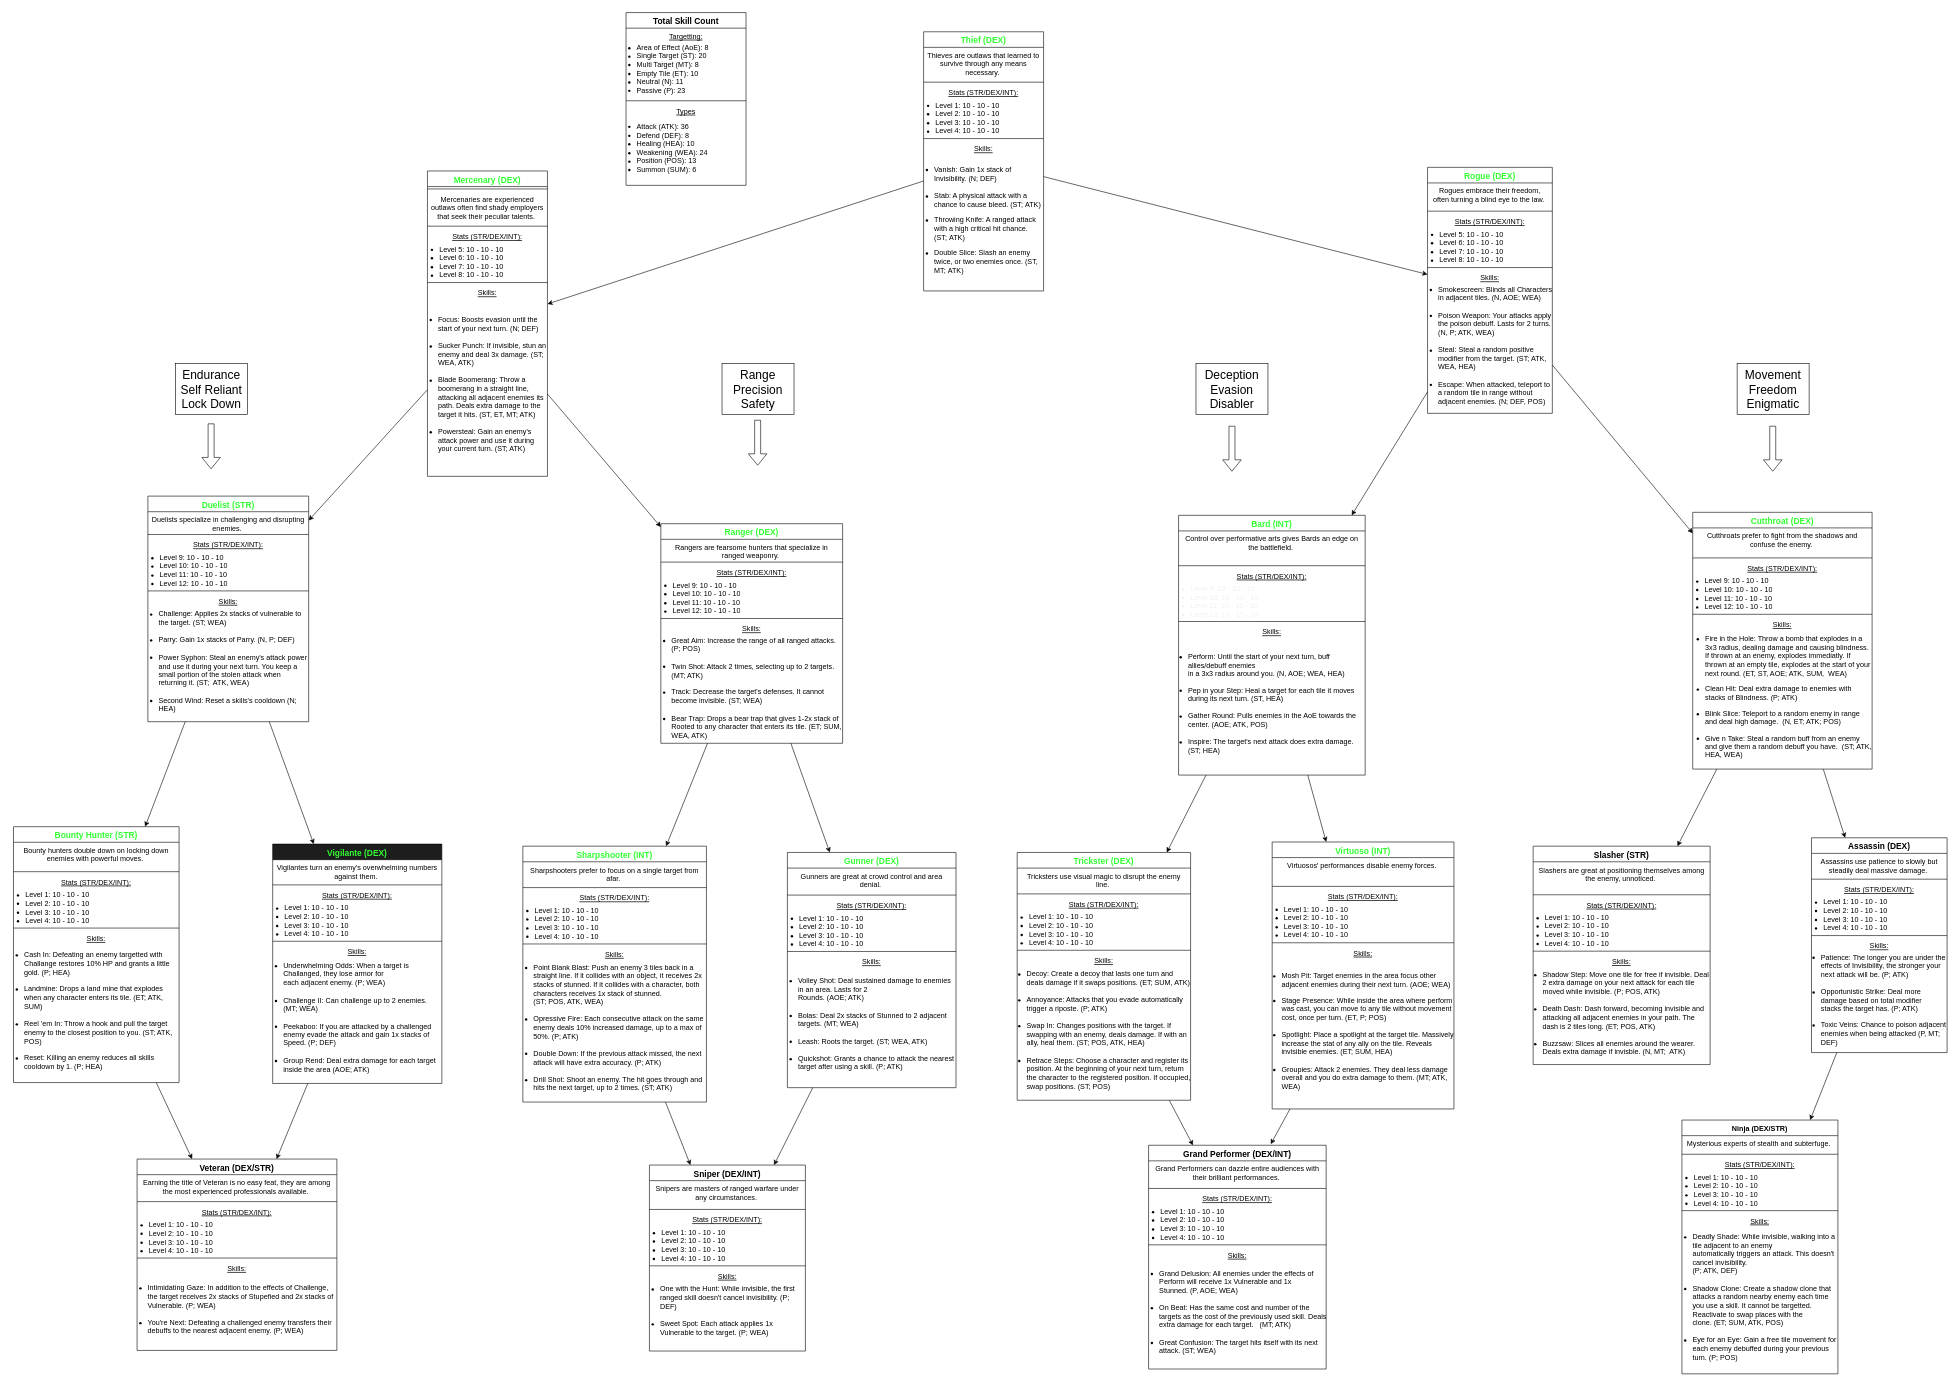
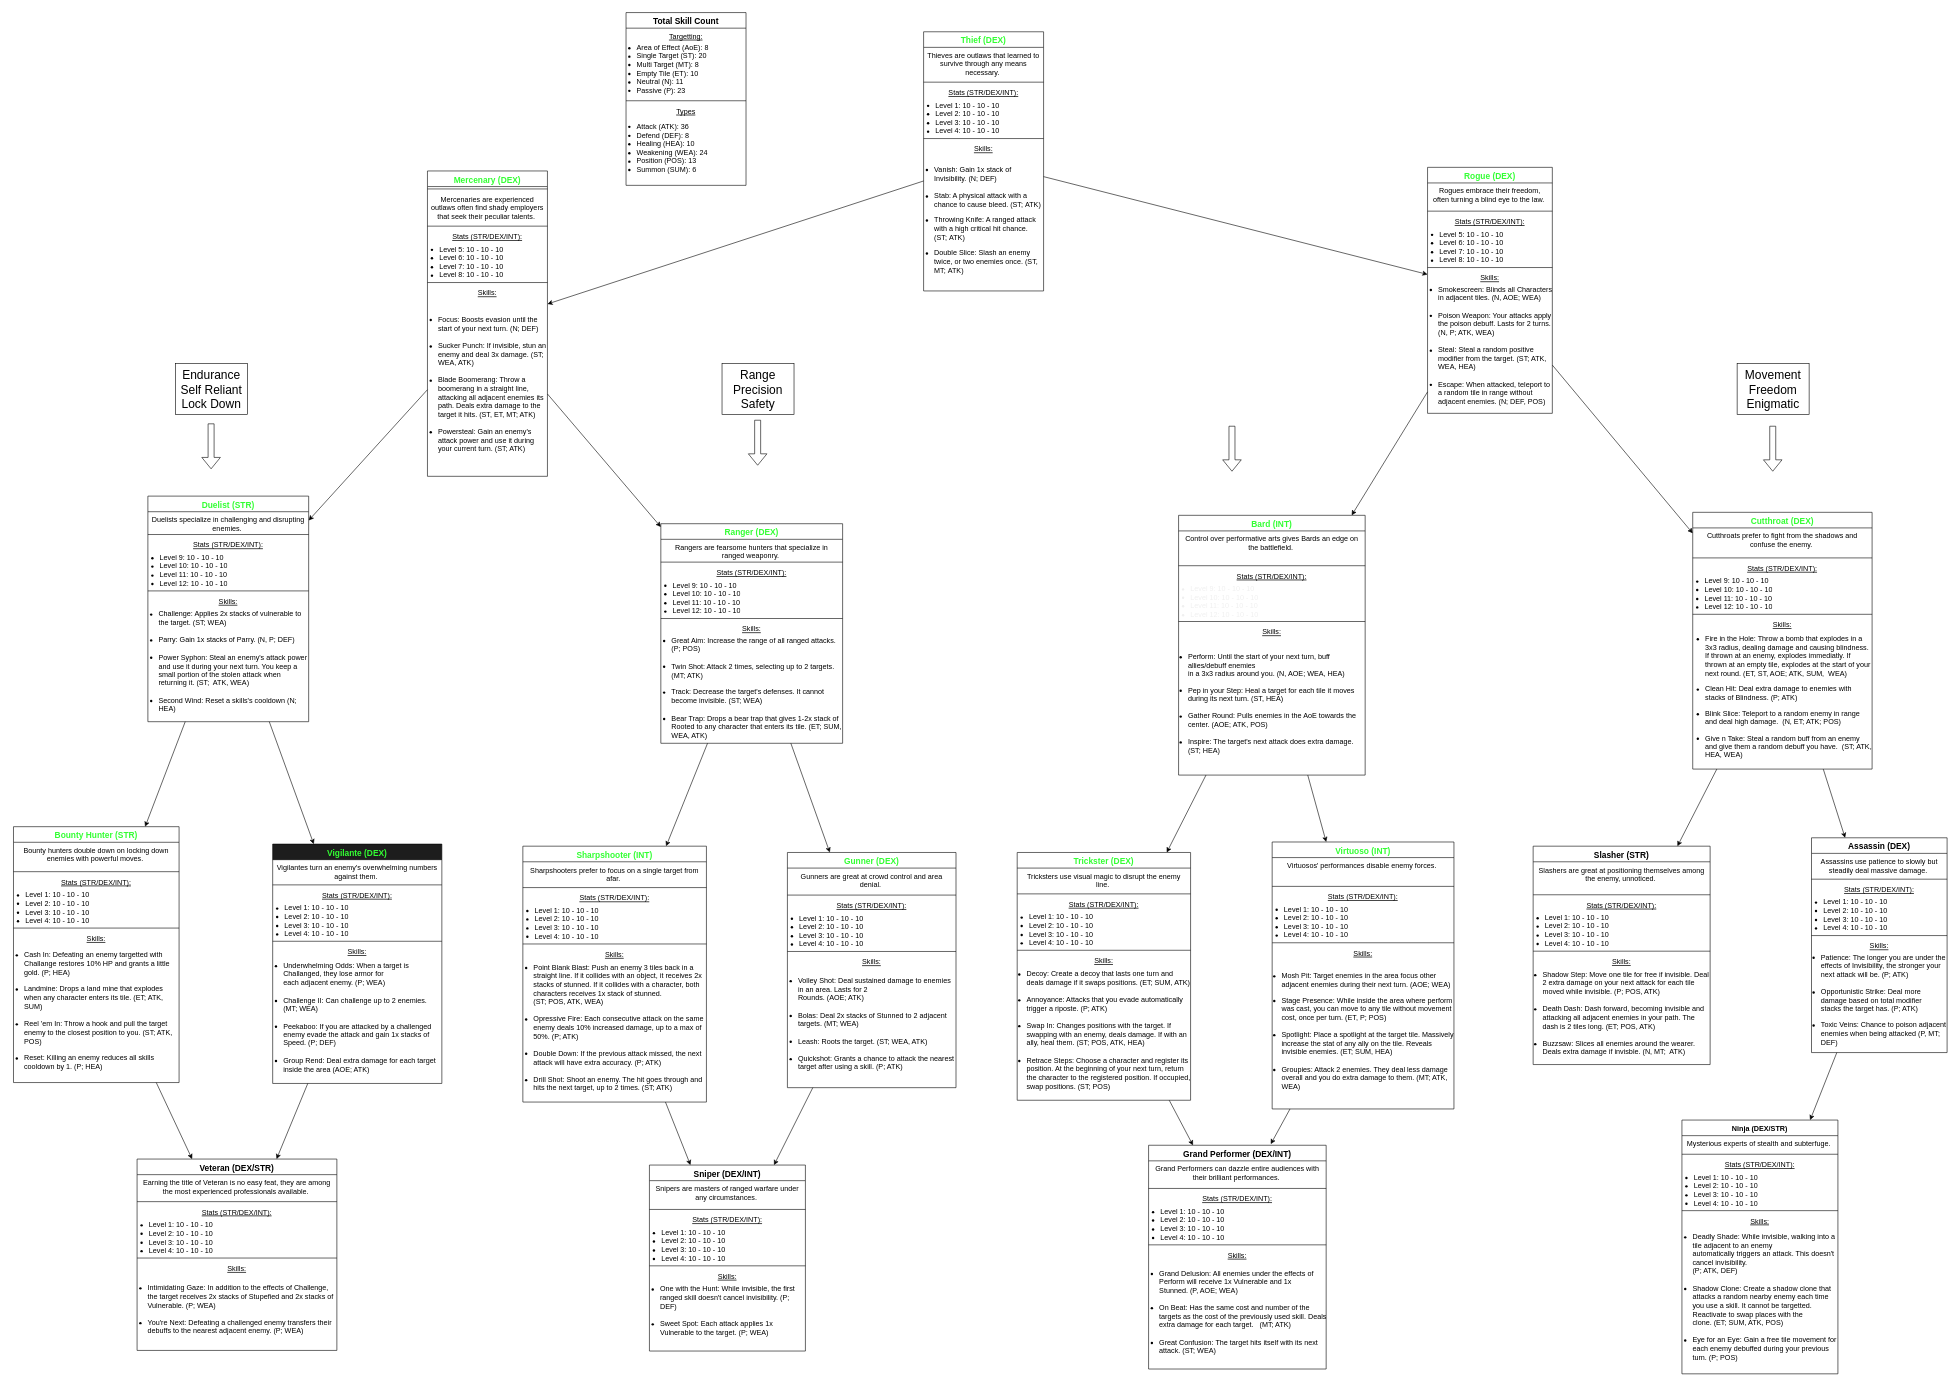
(1232, 389) -> none
